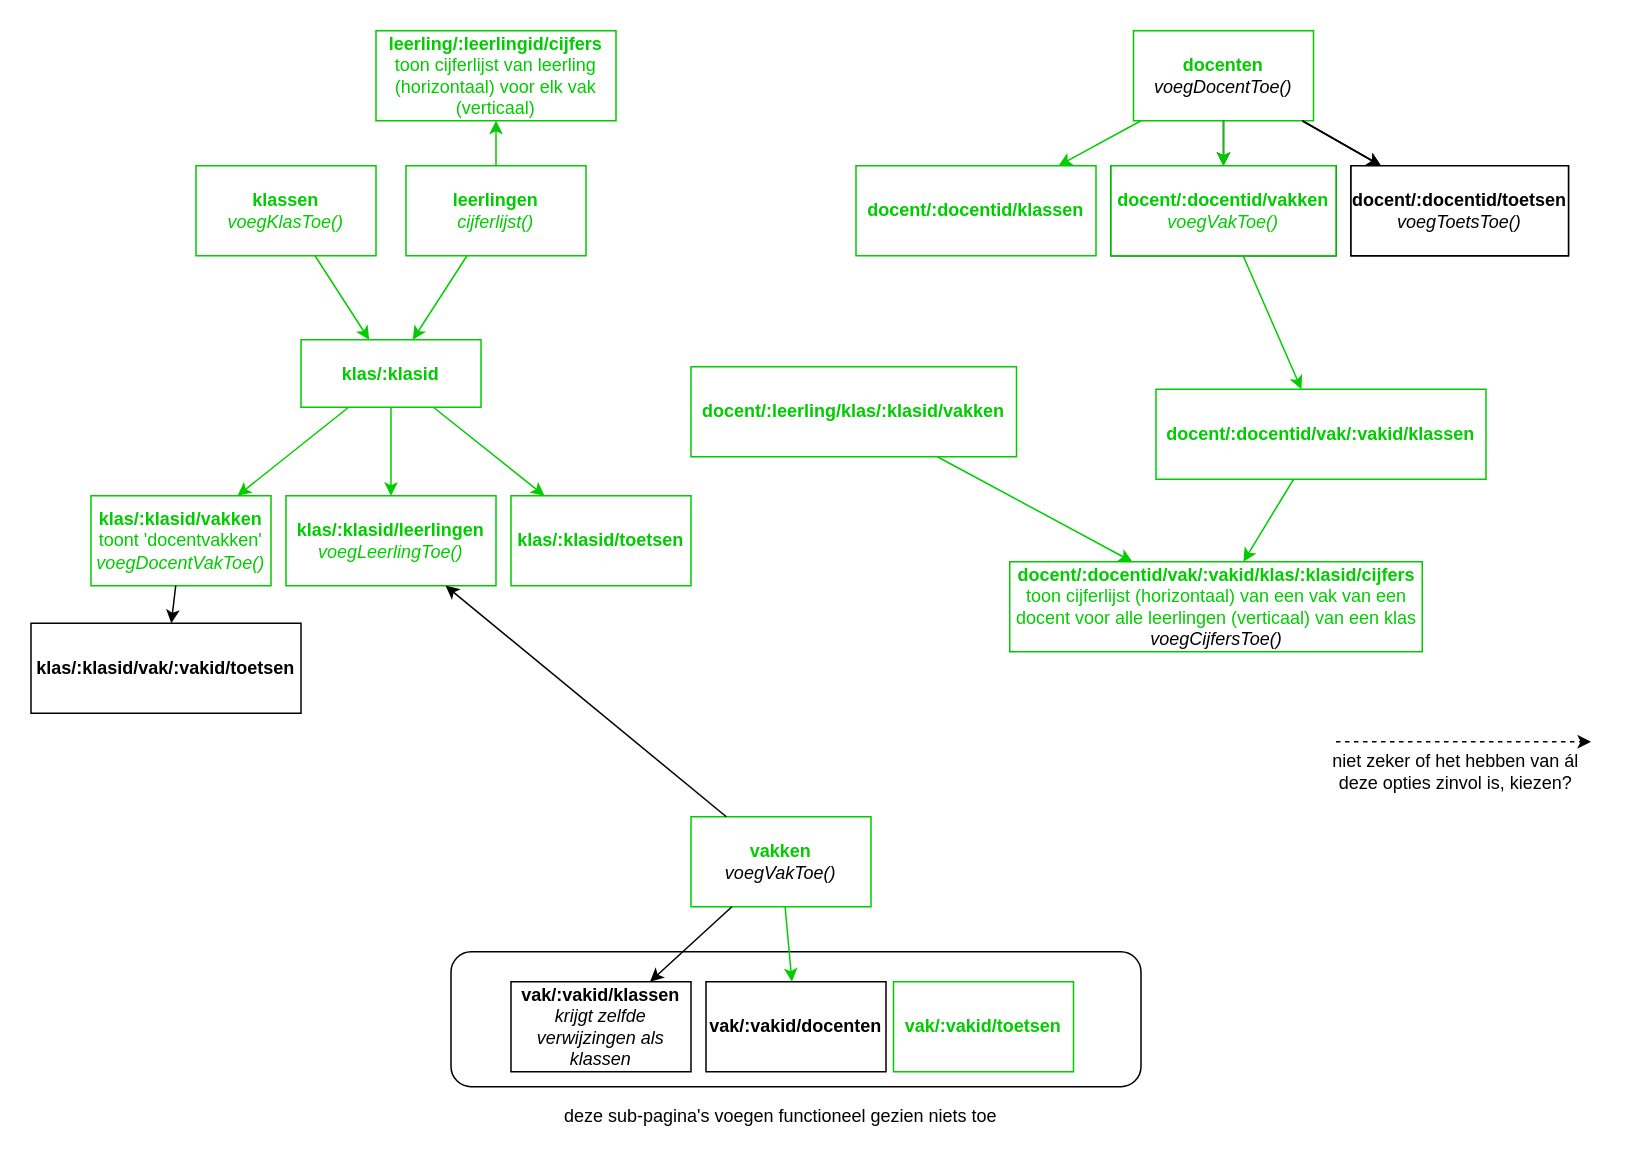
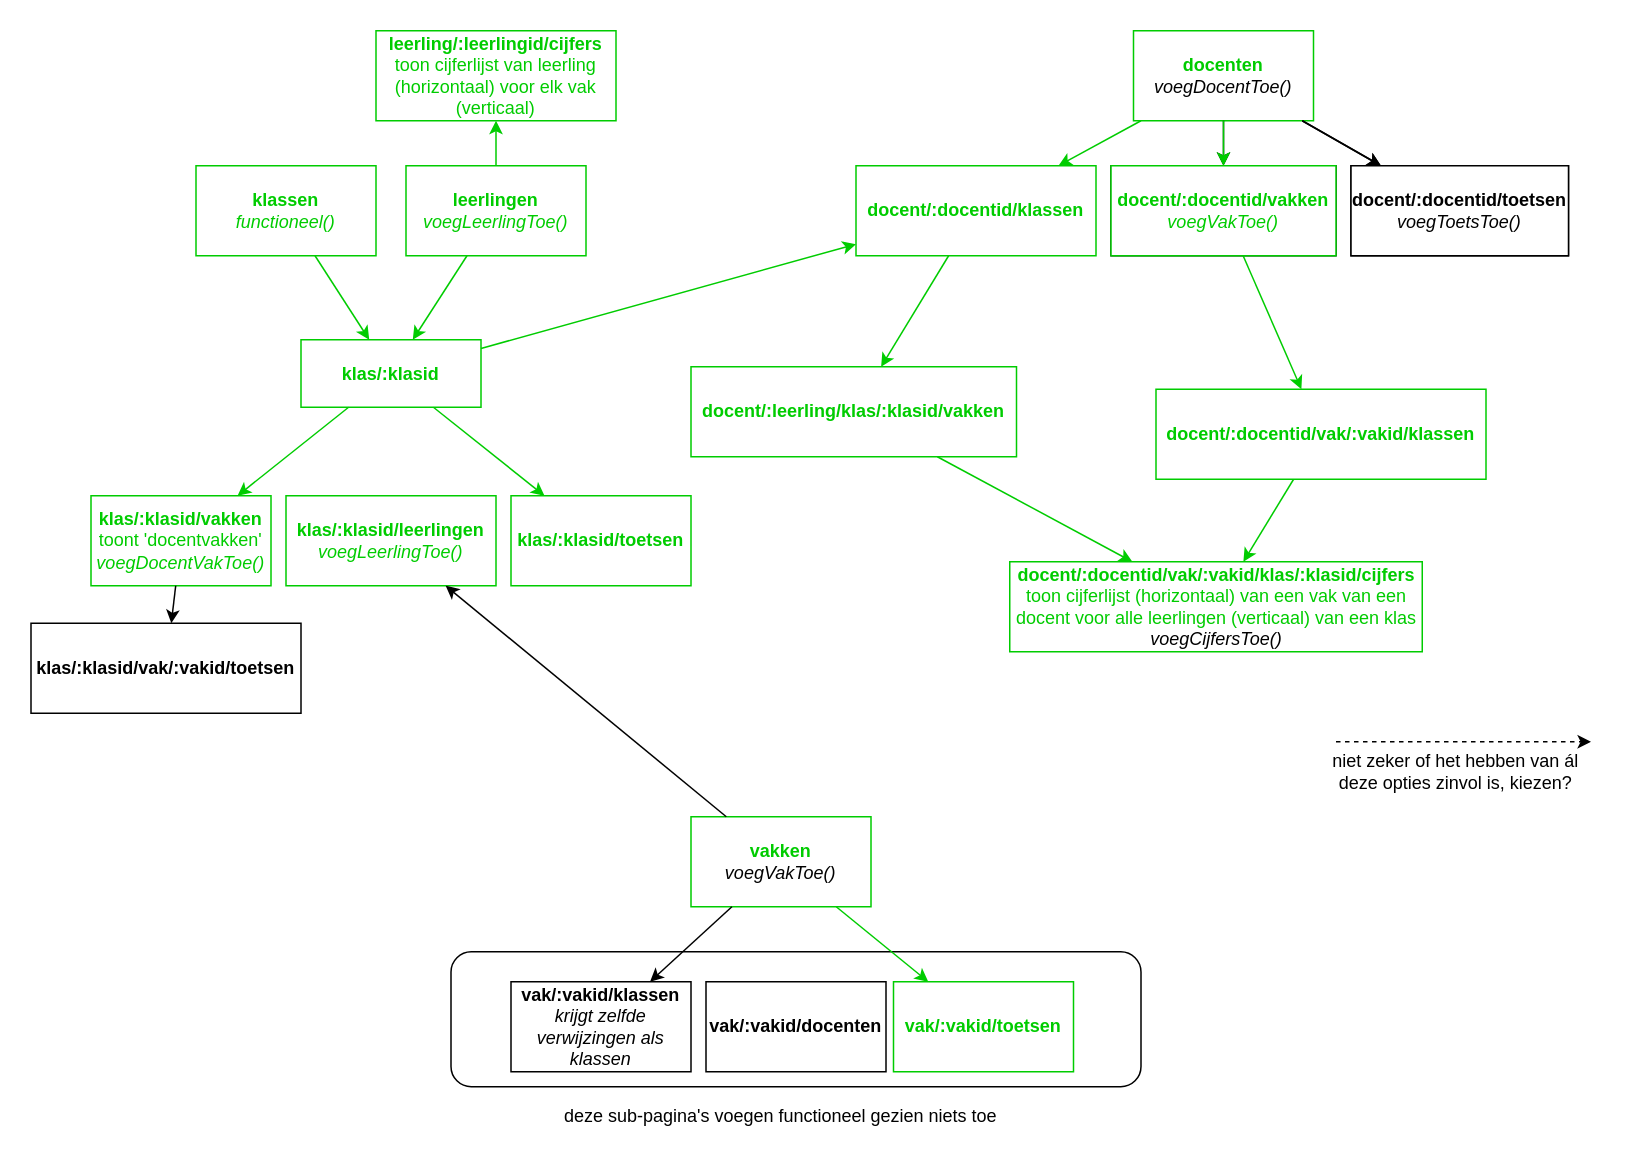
(286, 211) -> (286, 211)
(496, 211) -> (496, 211)
none -> (917, 307)
(391, 447) -> (663, 298)
(788, 939) -> (878, 941)
